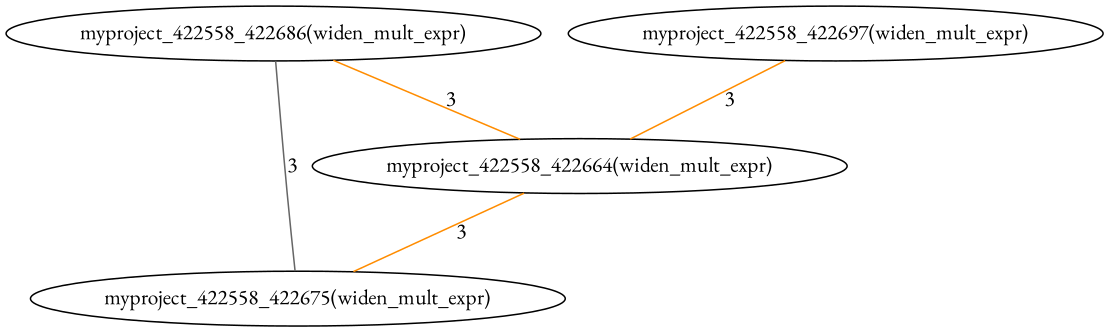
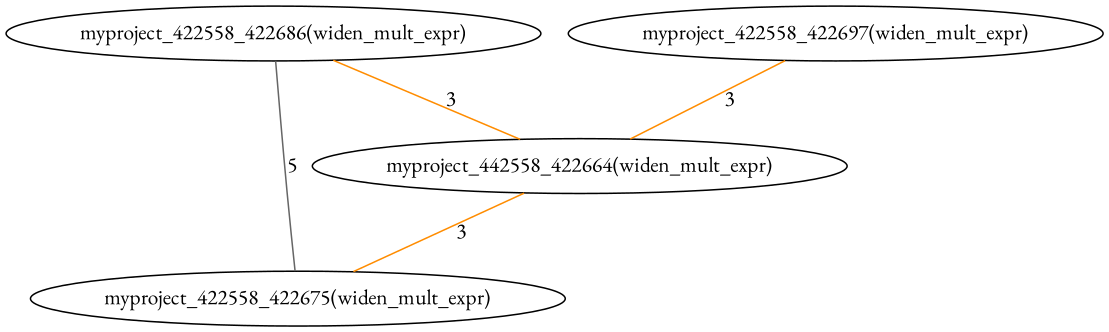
(293, 166) -> (293, 166)
(580, 166) -> (580, 166)
